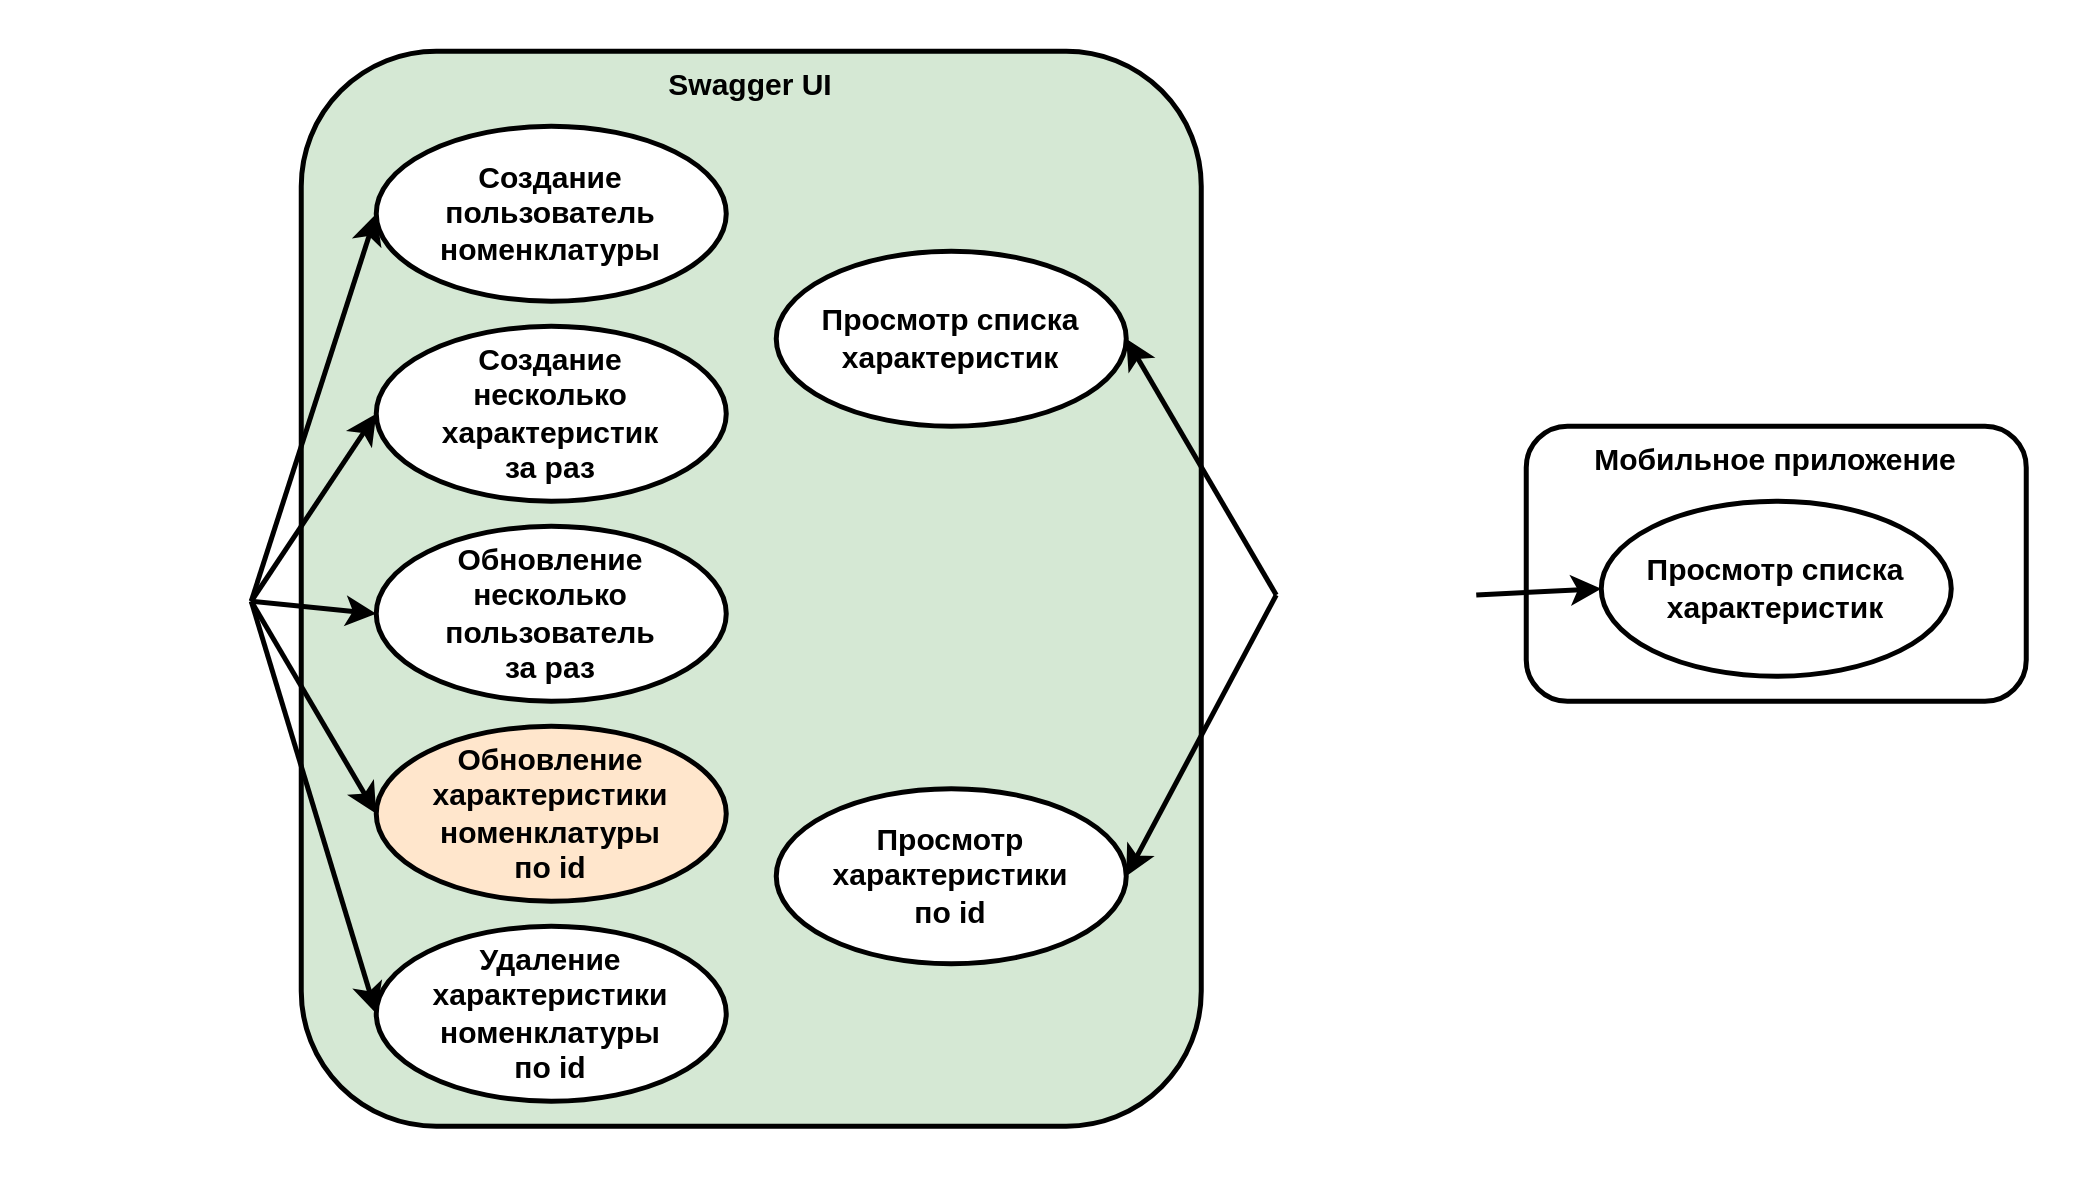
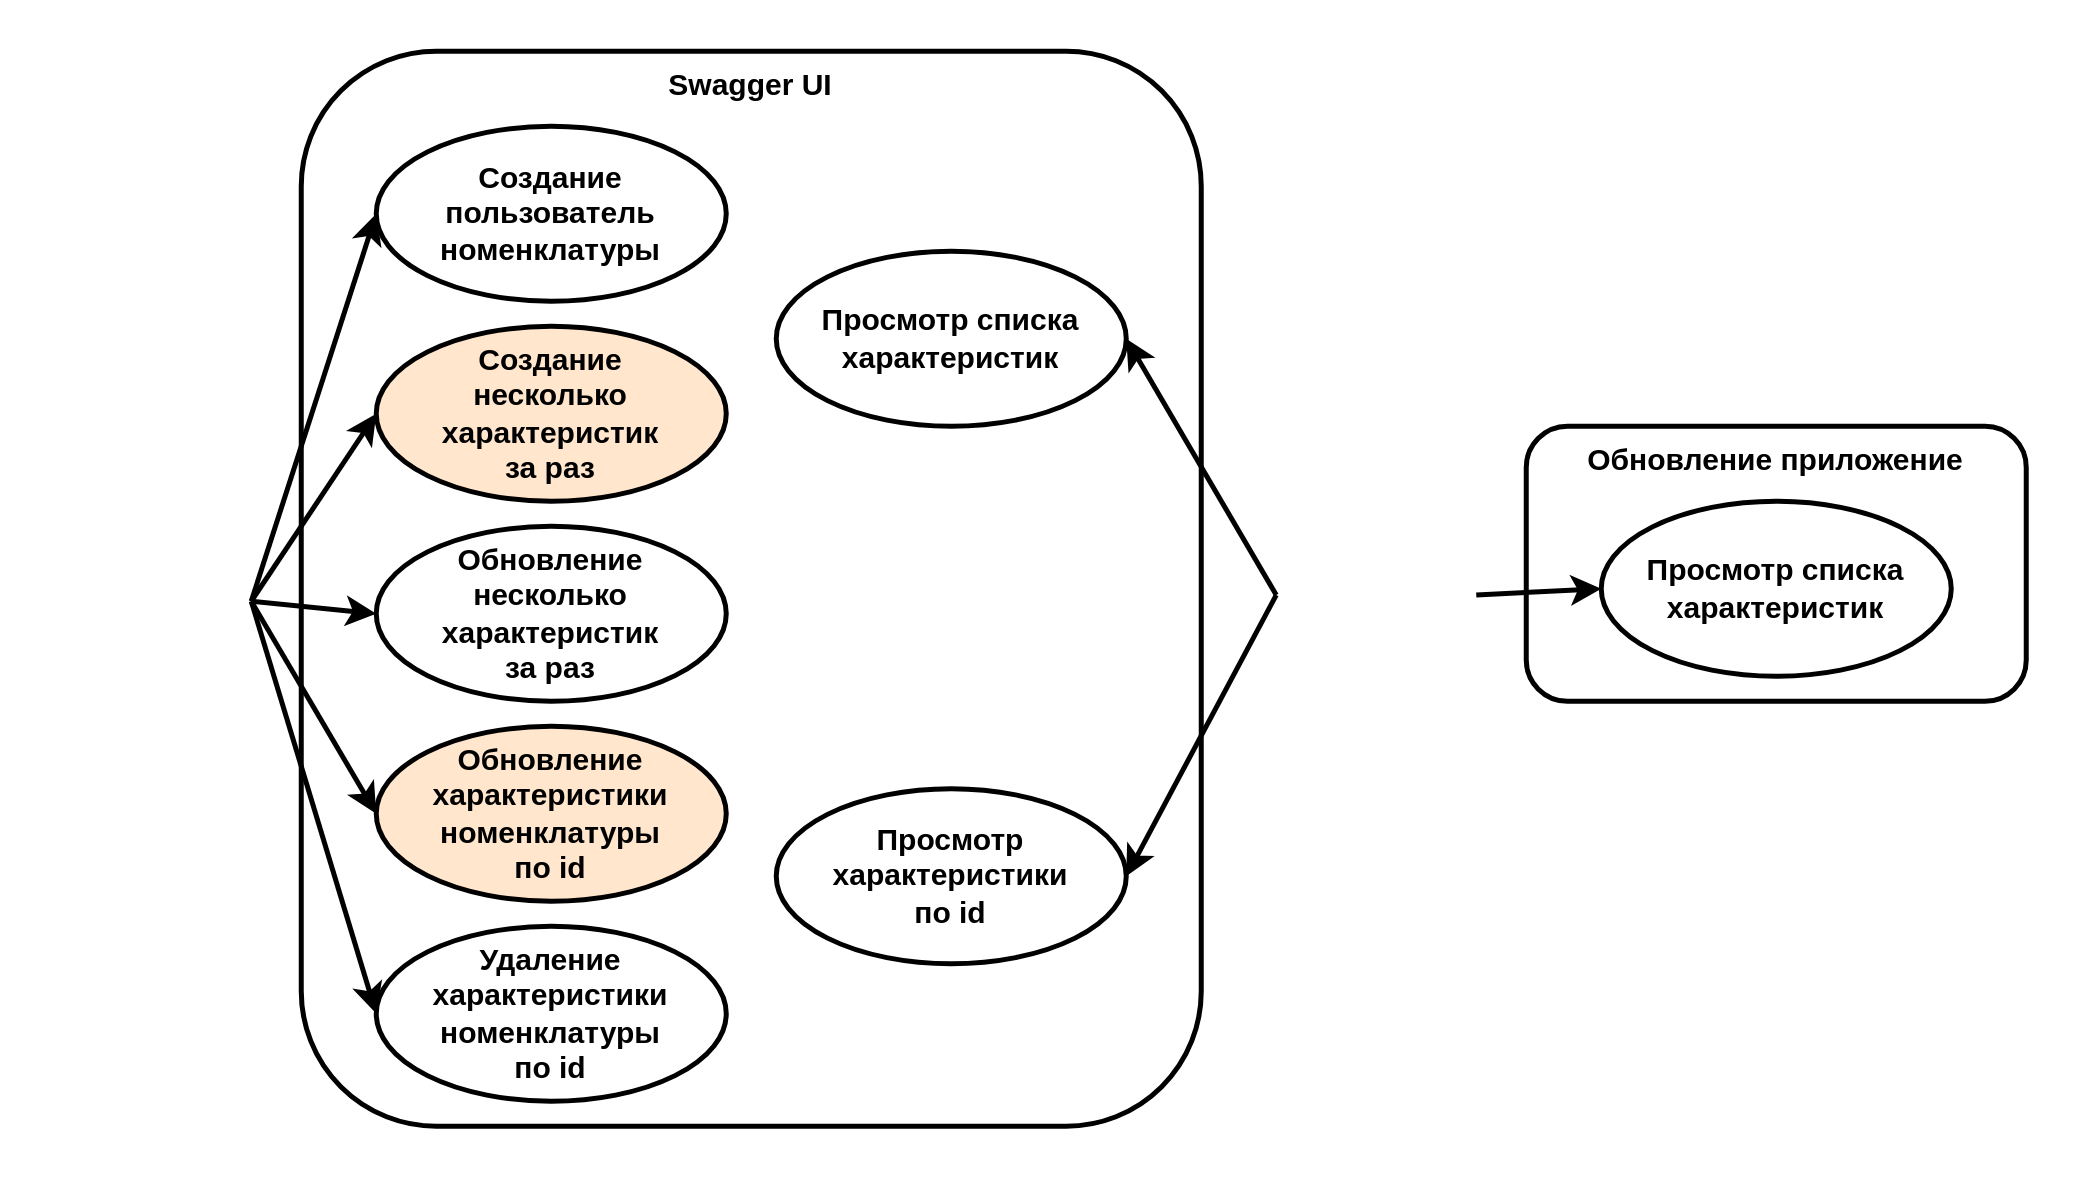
(551, 414) -> (551, 414)
(1776, 462) -> (1776, 462)
(751, 589) -> (751, 589)
(551, 614) -> (551, 614)
